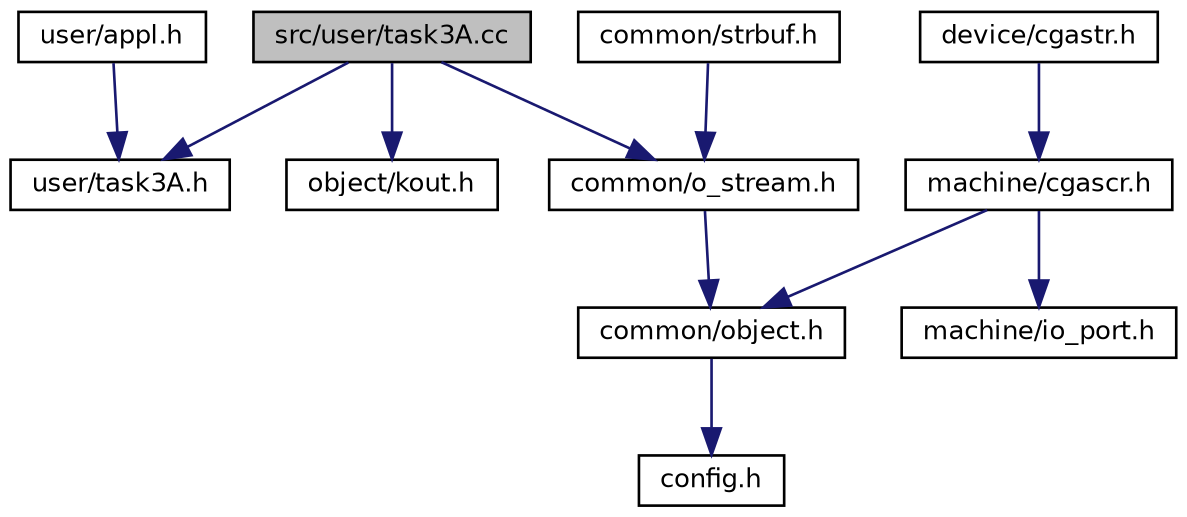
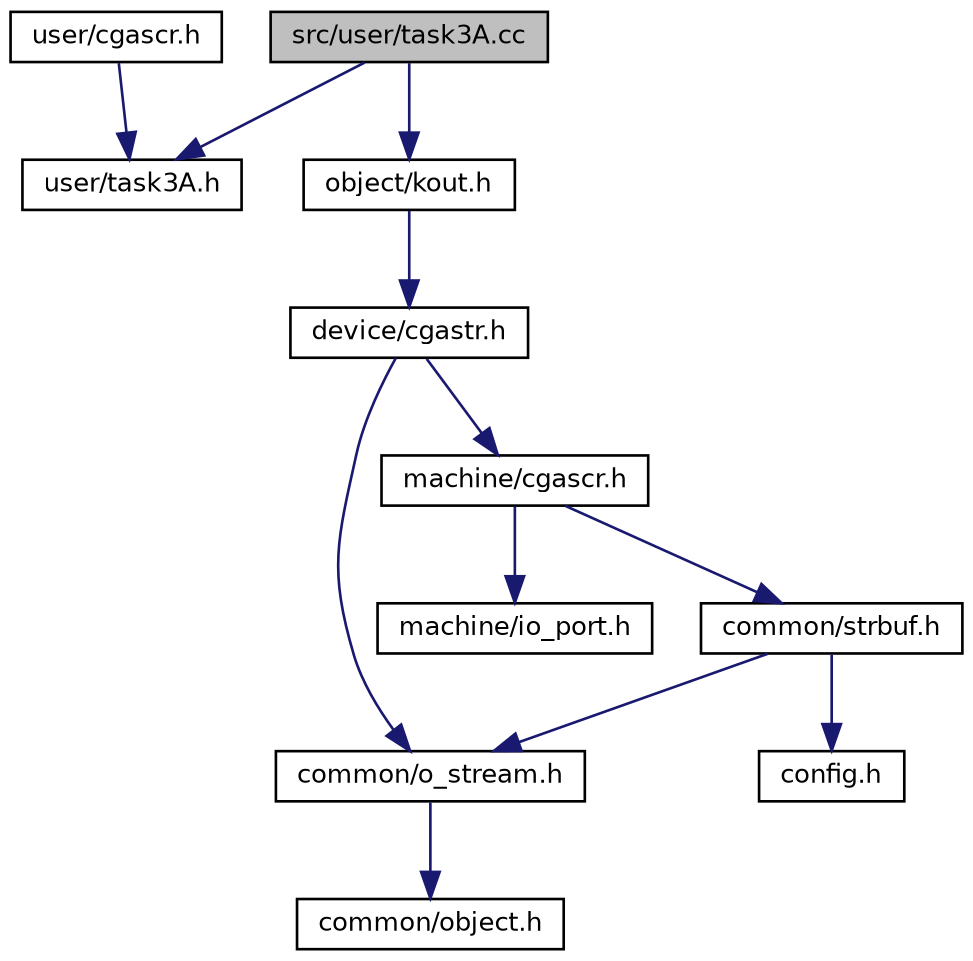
(112, 37) -> (116, 37)
(536, 105) -> (339, 545)
none -> (409, 245)
(887, 253) -> (661, 549)
(712, 393) -> (832, 689)
